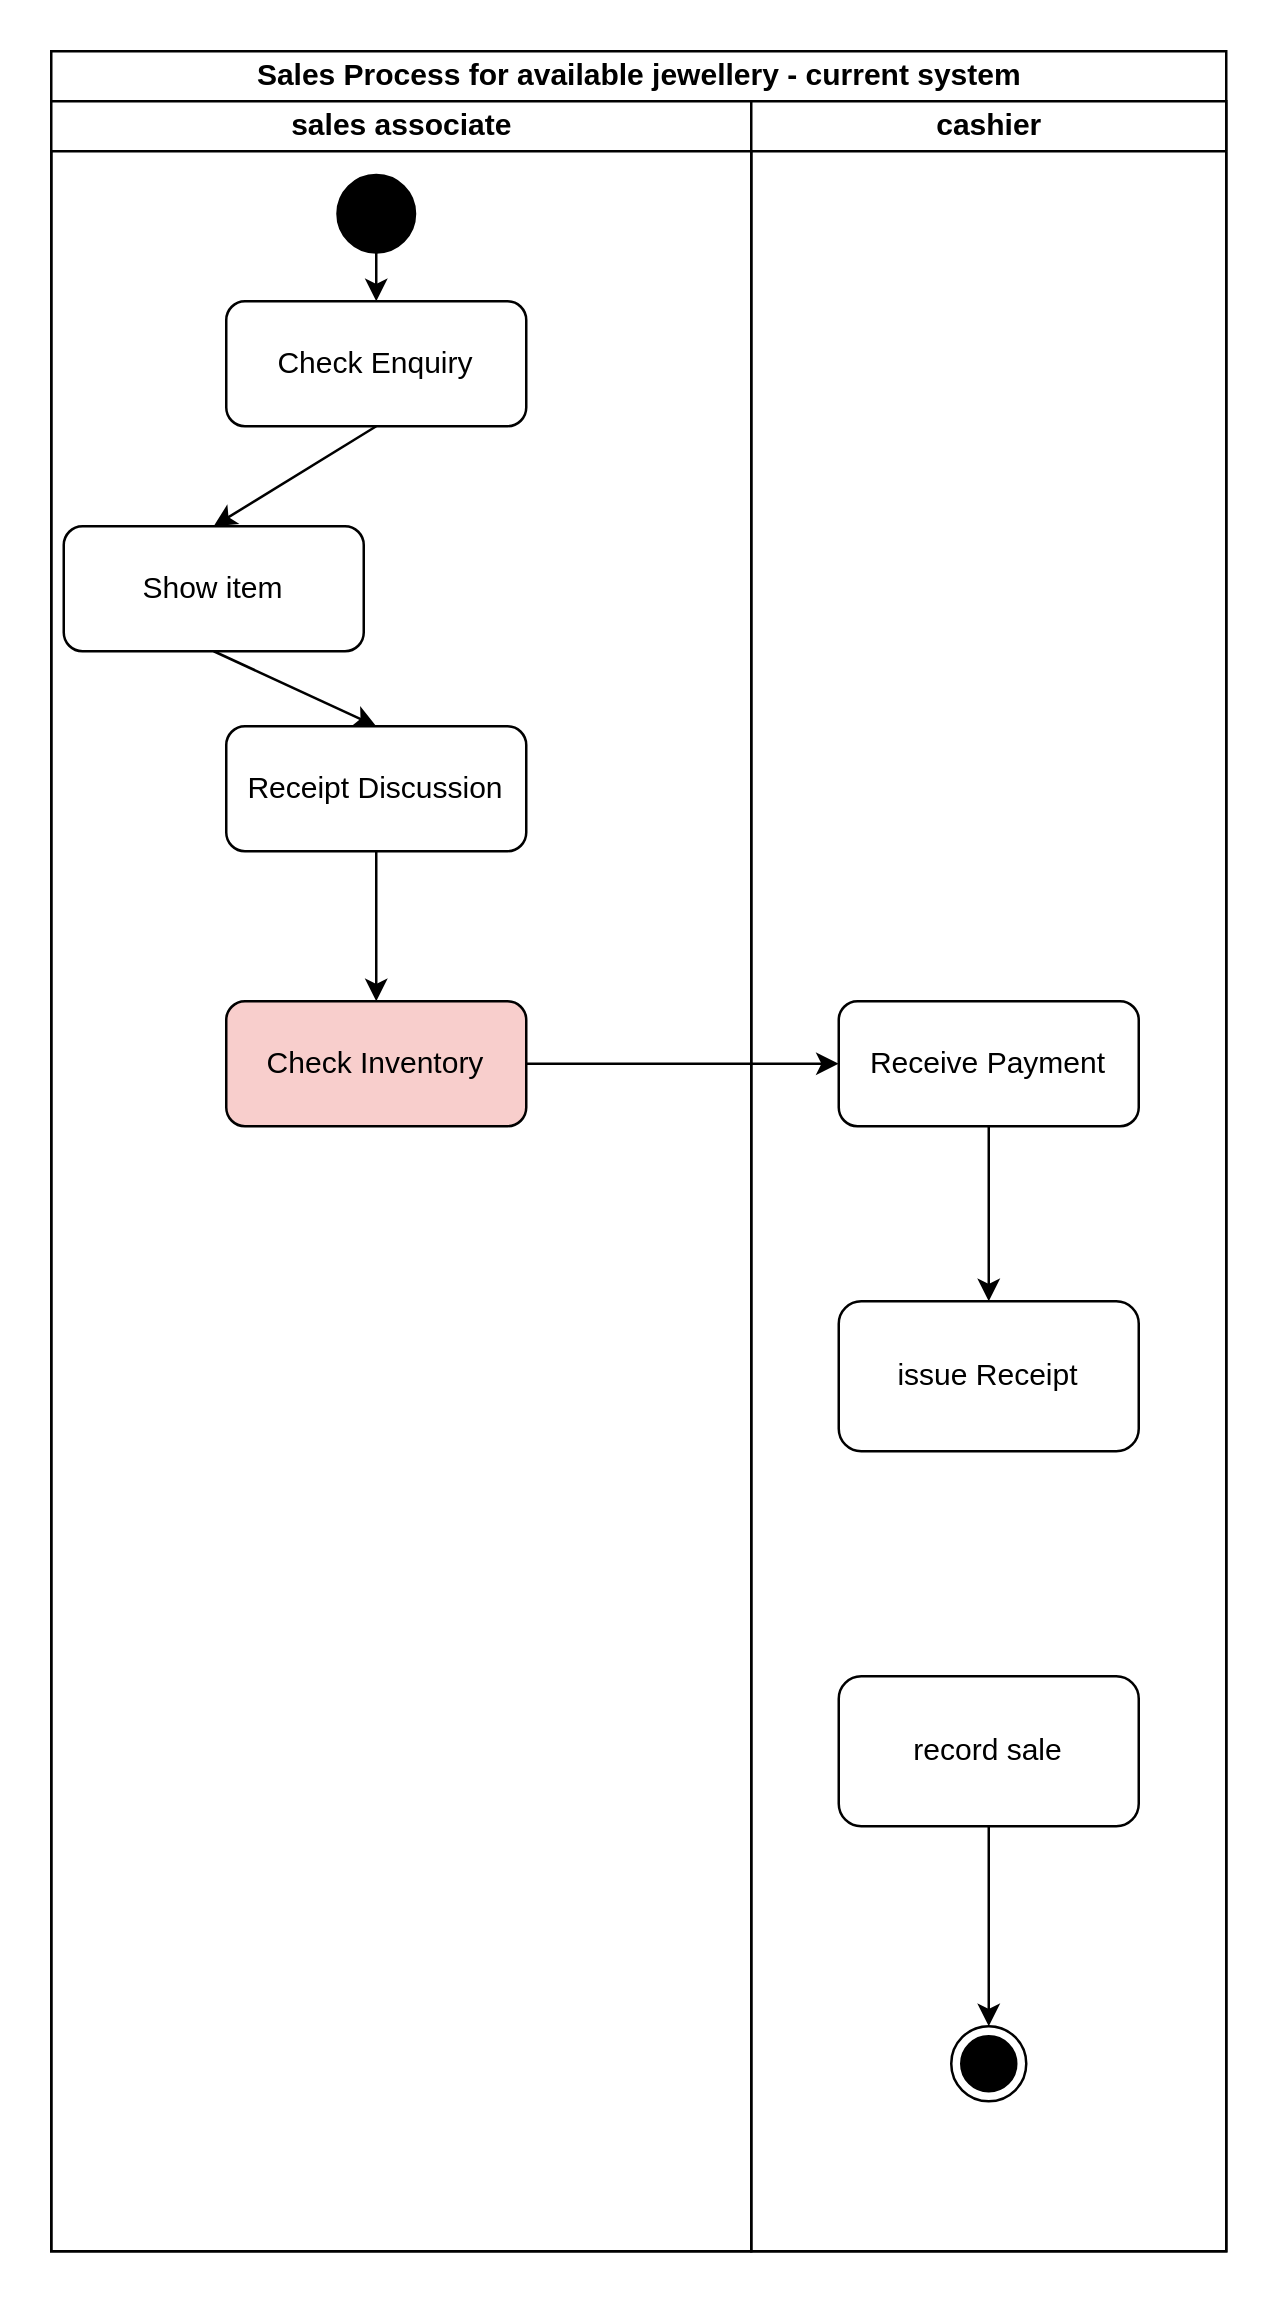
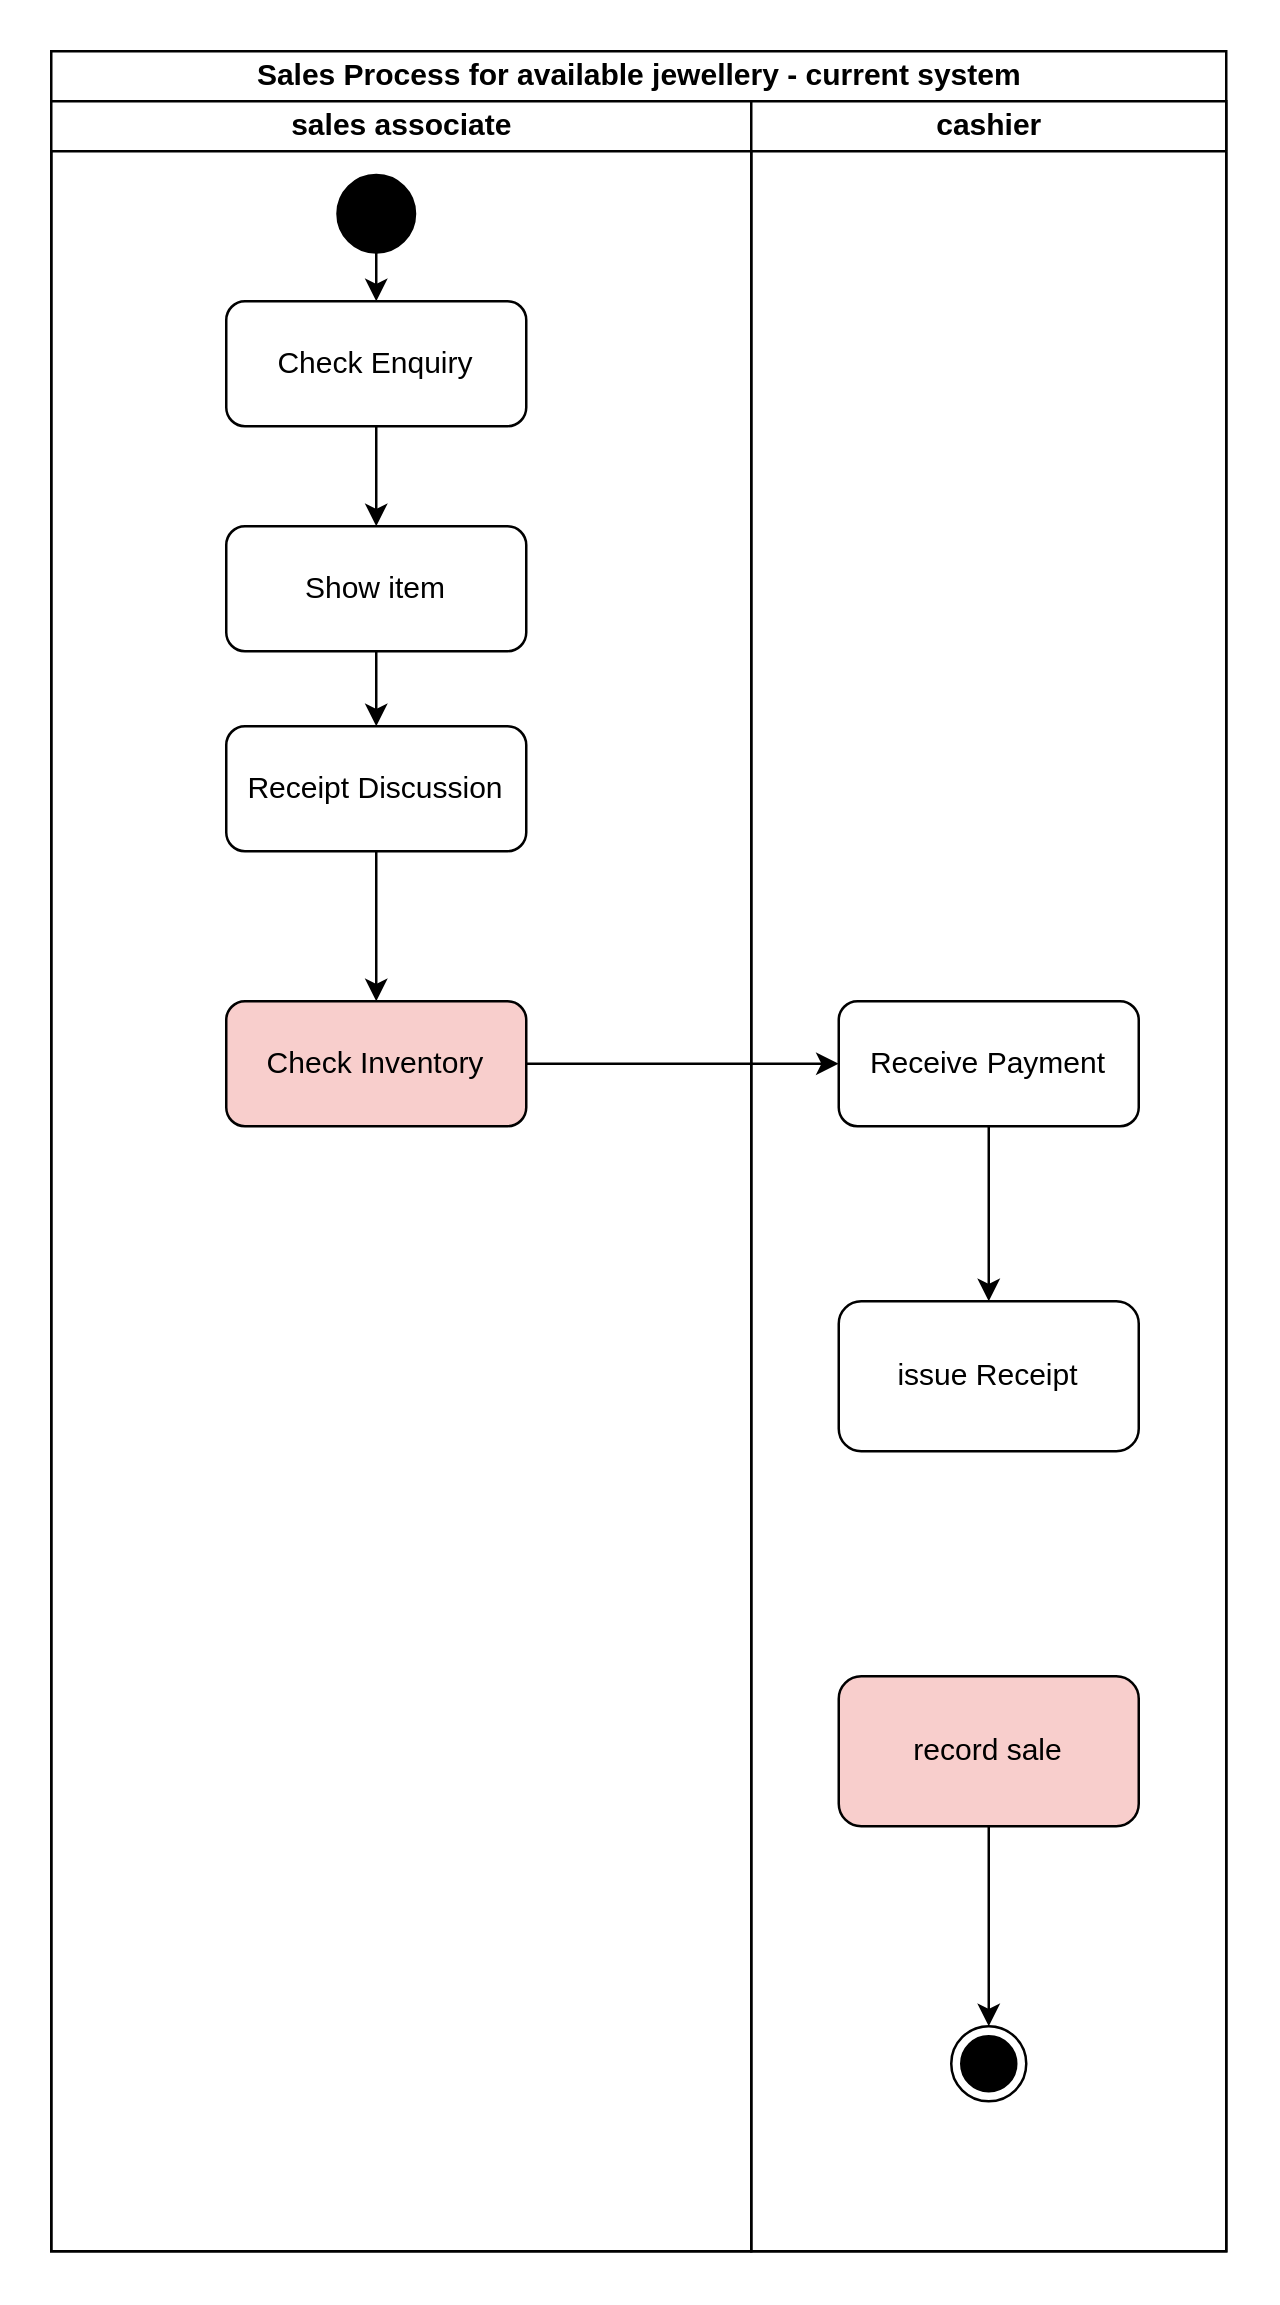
(214, 589) -> (376, 589)
(989, 1751) -> (989, 1751)
